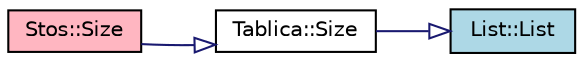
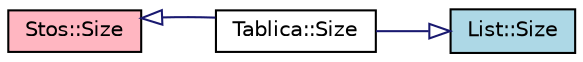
(513, 31) -> (513, 31)
(168, 45) -> (189, 17)
